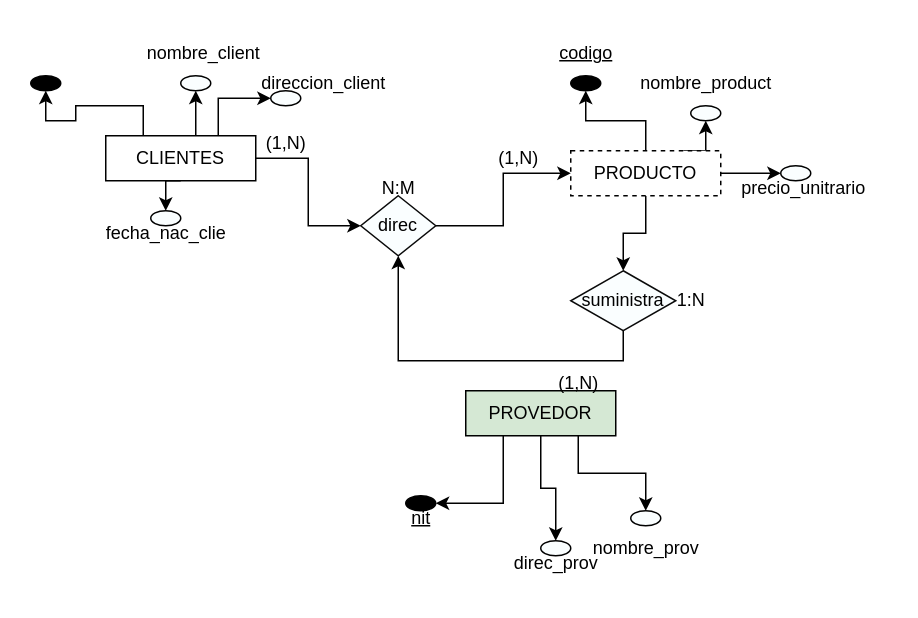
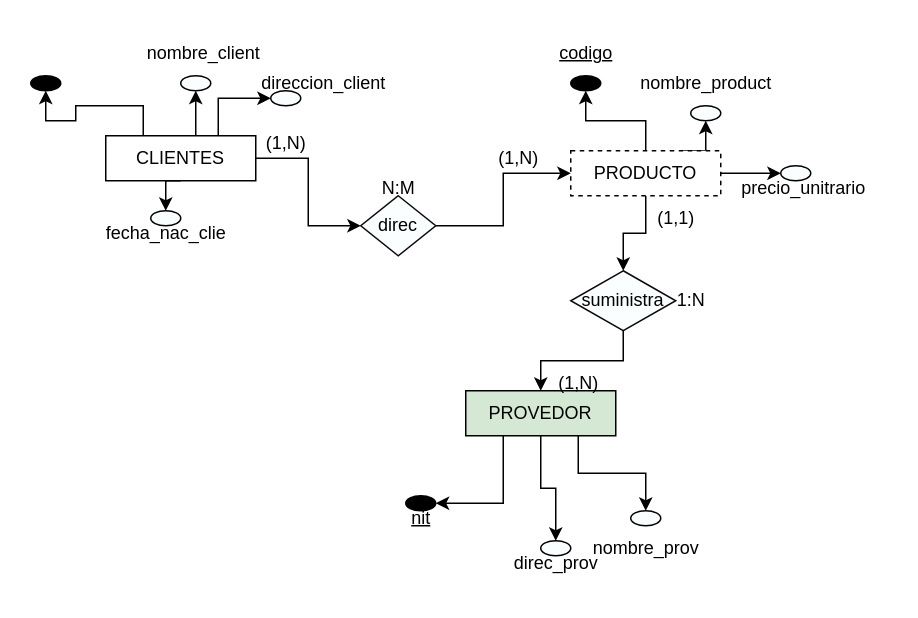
none -> (676, 218)
(423, 361) -> (541, 370)
